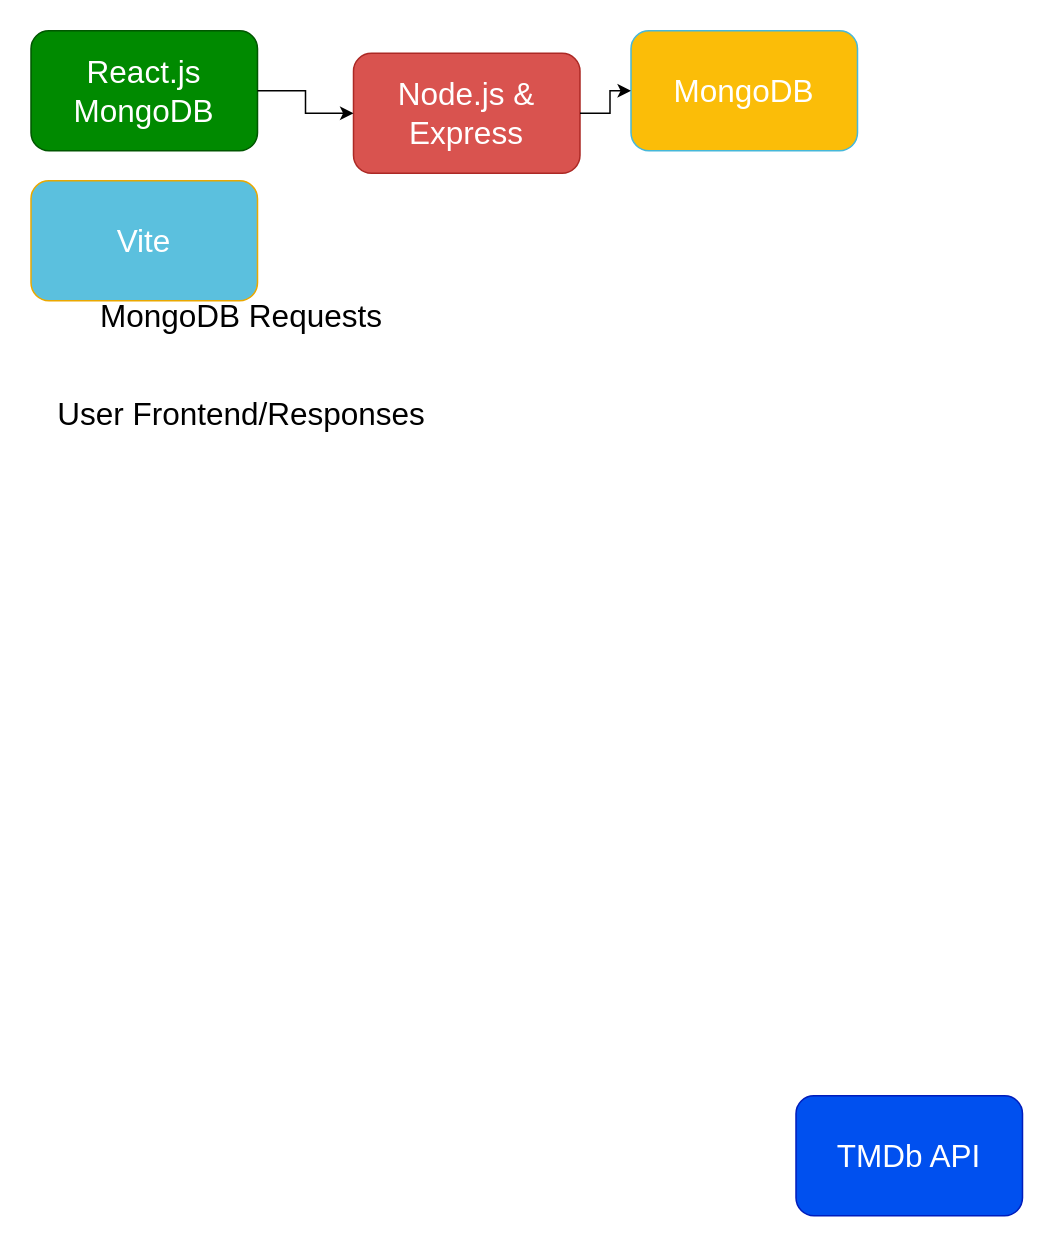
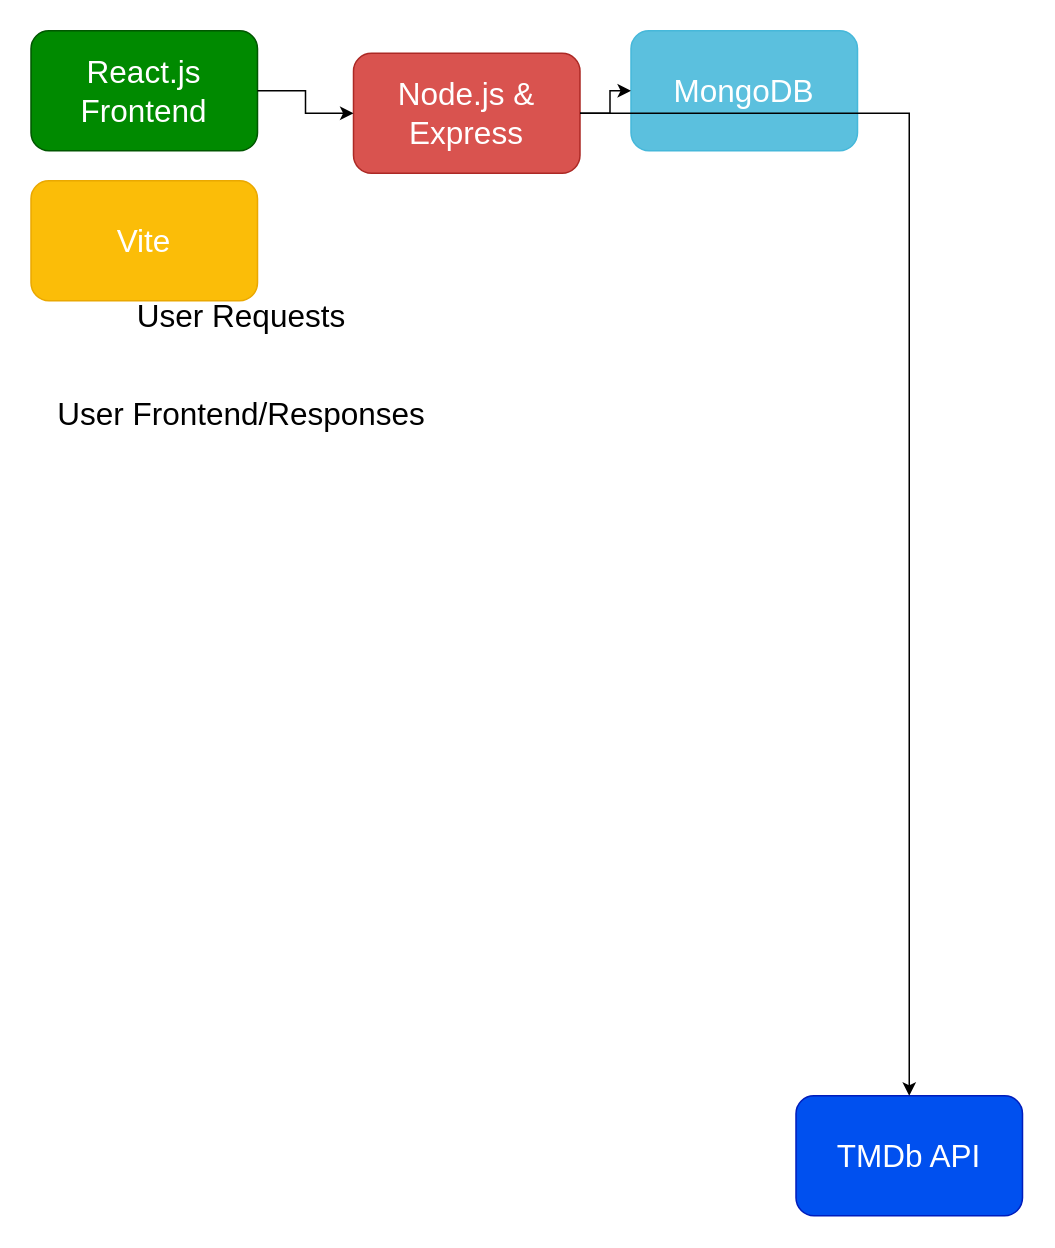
(144, 91) -> (144, 91)
(744, 91) -> (744, 91)
(144, 241) -> (144, 241)
(242, 316) -> (242, 316)
none -> (909, 451)
